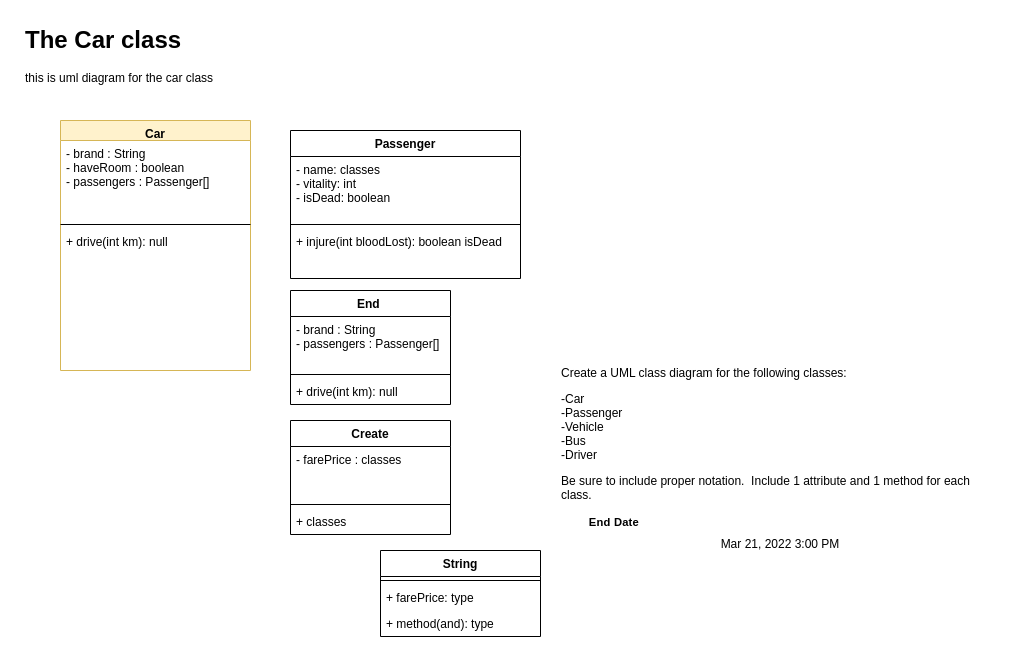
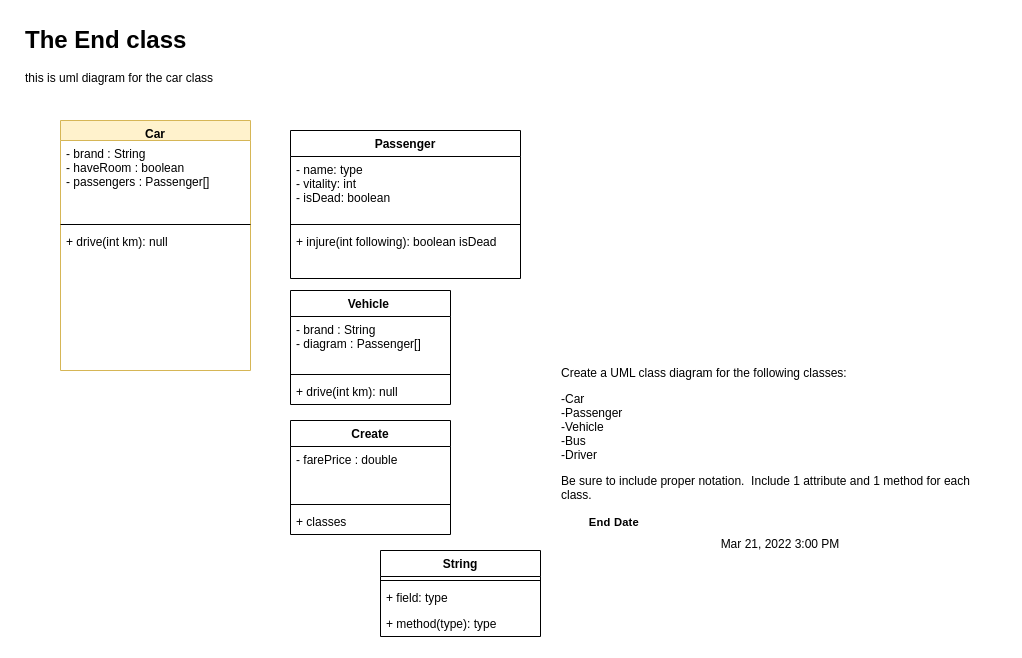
(131, 25) -> (131, 25)
(340, 170) -> (332, 170)
(411, 242) -> (408, 242)
(370, 304) -> (370, 304)
(342, 330) -> (342, 330)
(357, 460) -> (354, 460)
(437, 598) -> (422, 598)
(445, 624) -> (449, 624)
